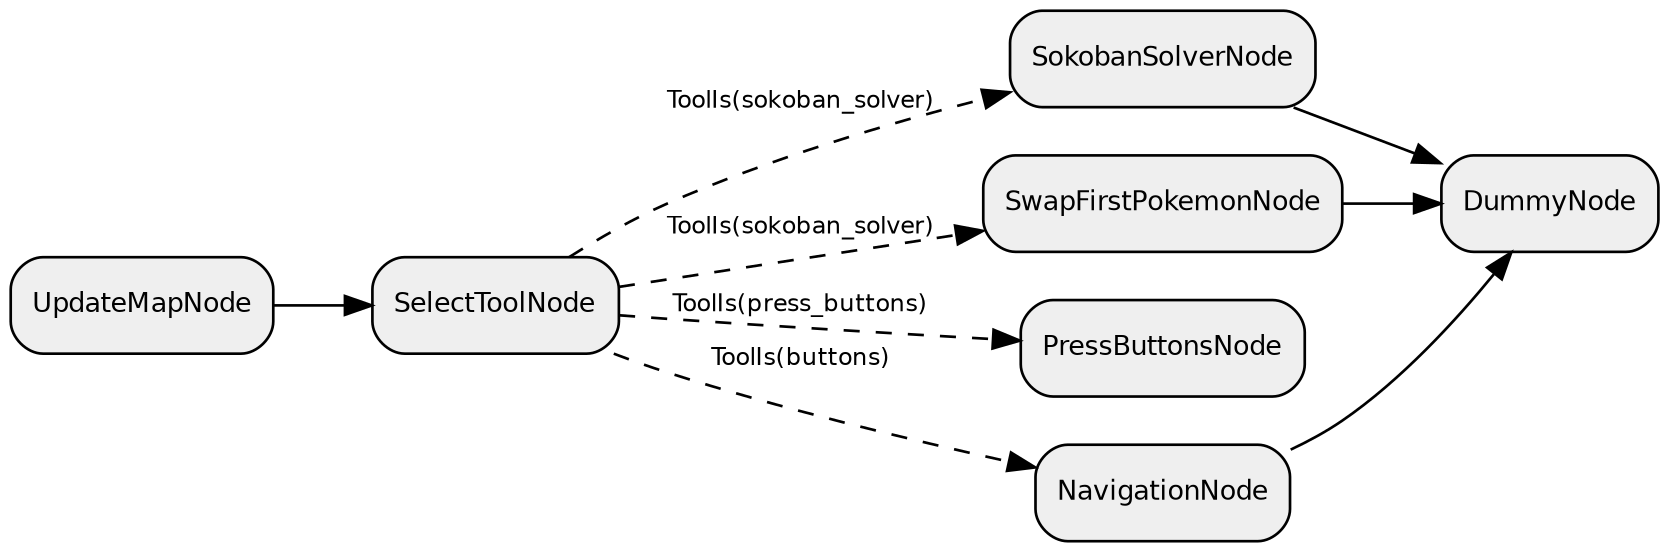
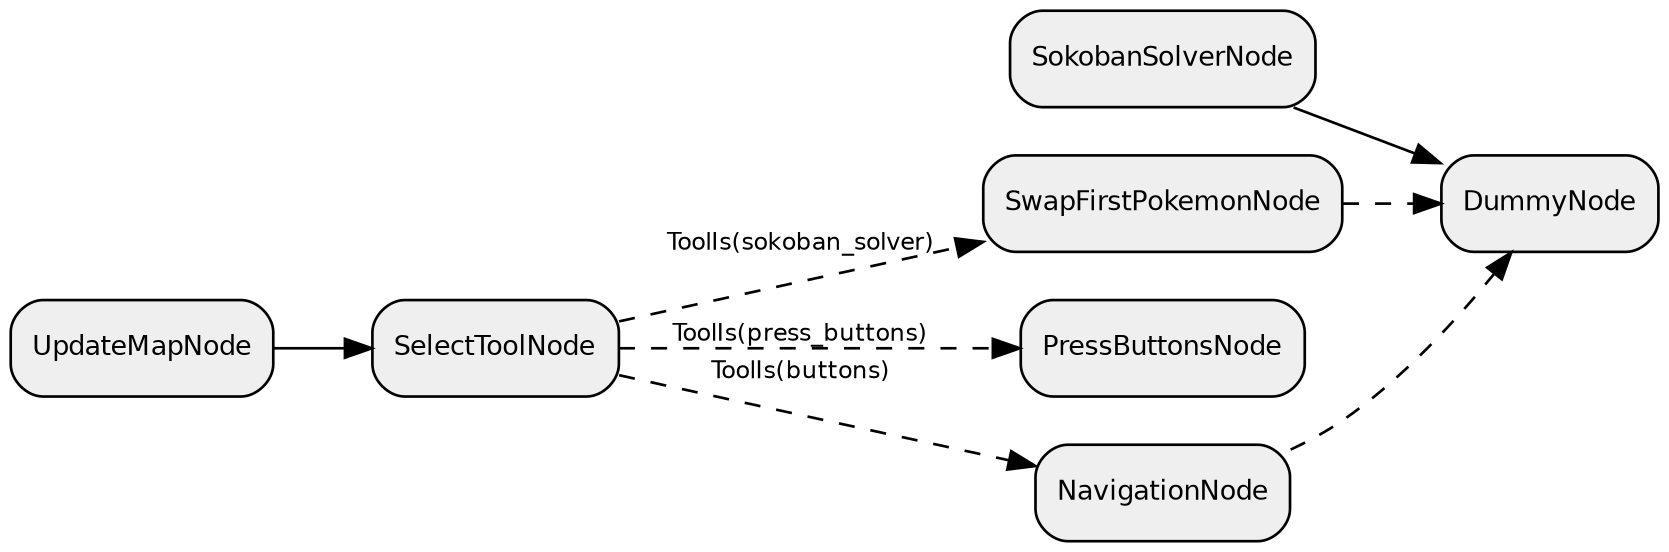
(770, 163) -> none
(1378, 204) -> (1378, 204)
(1401, 373) -> (1401, 373)
